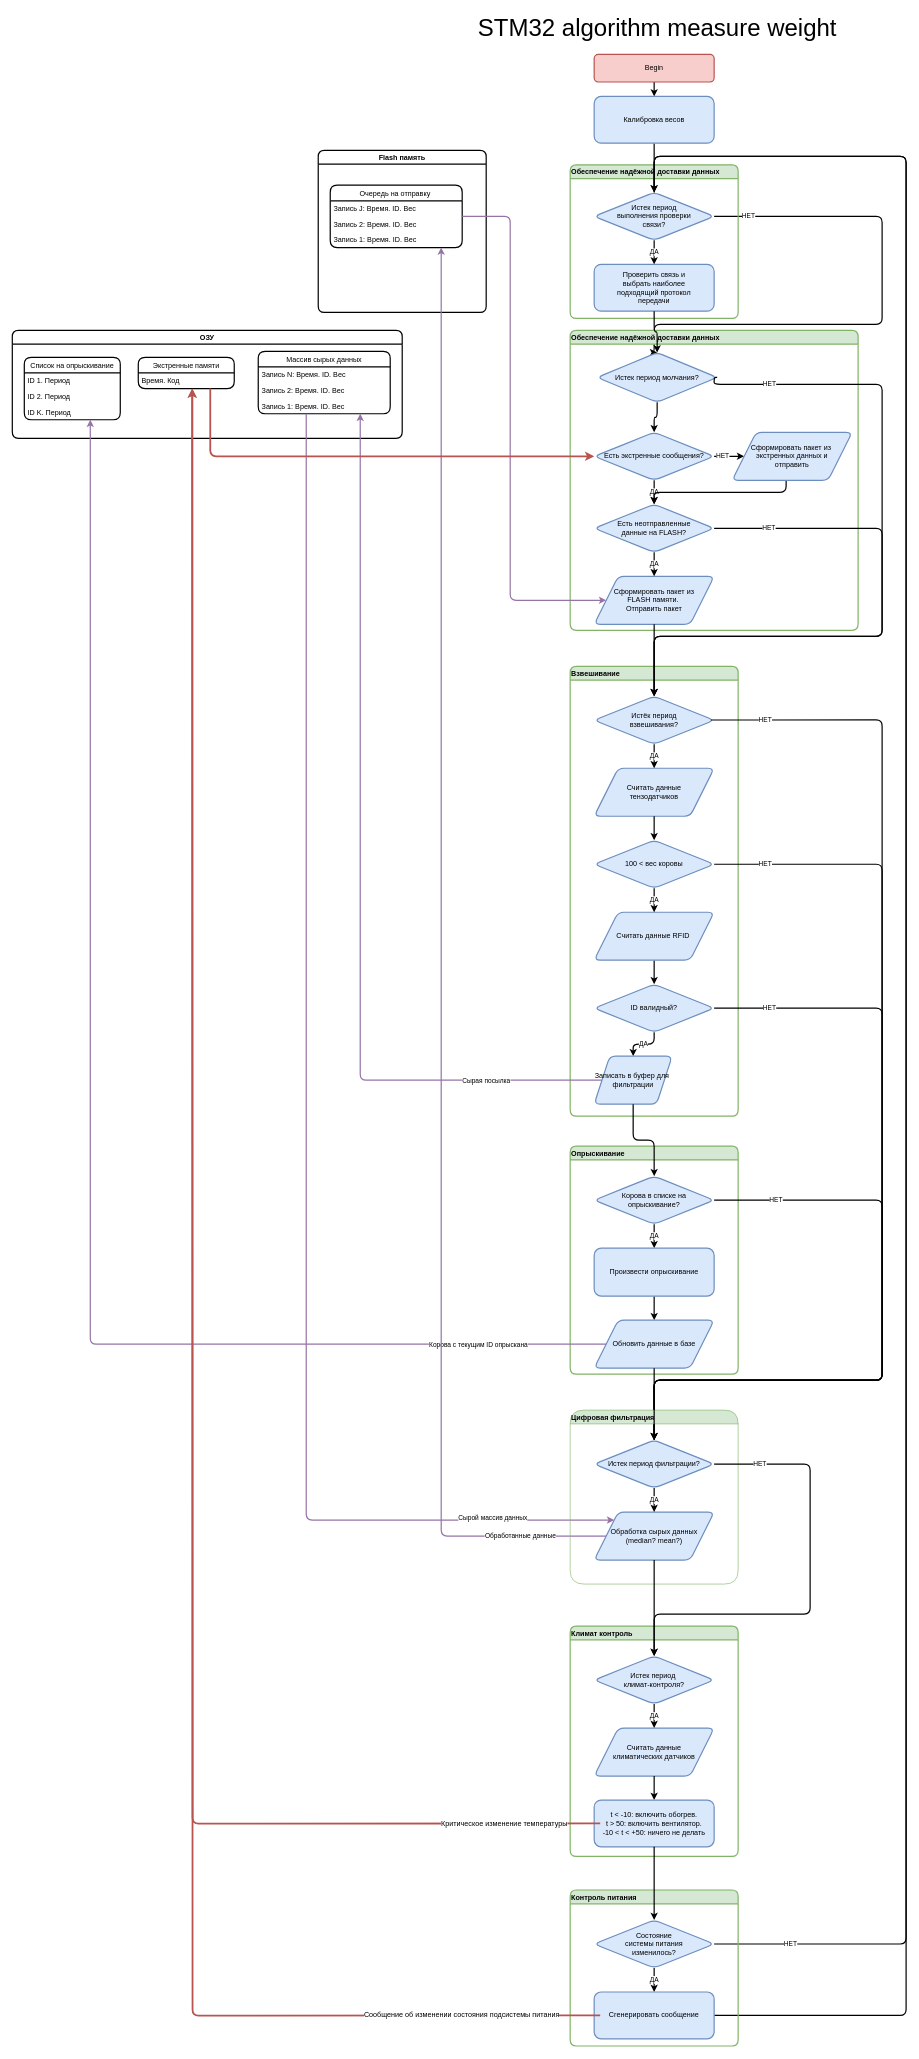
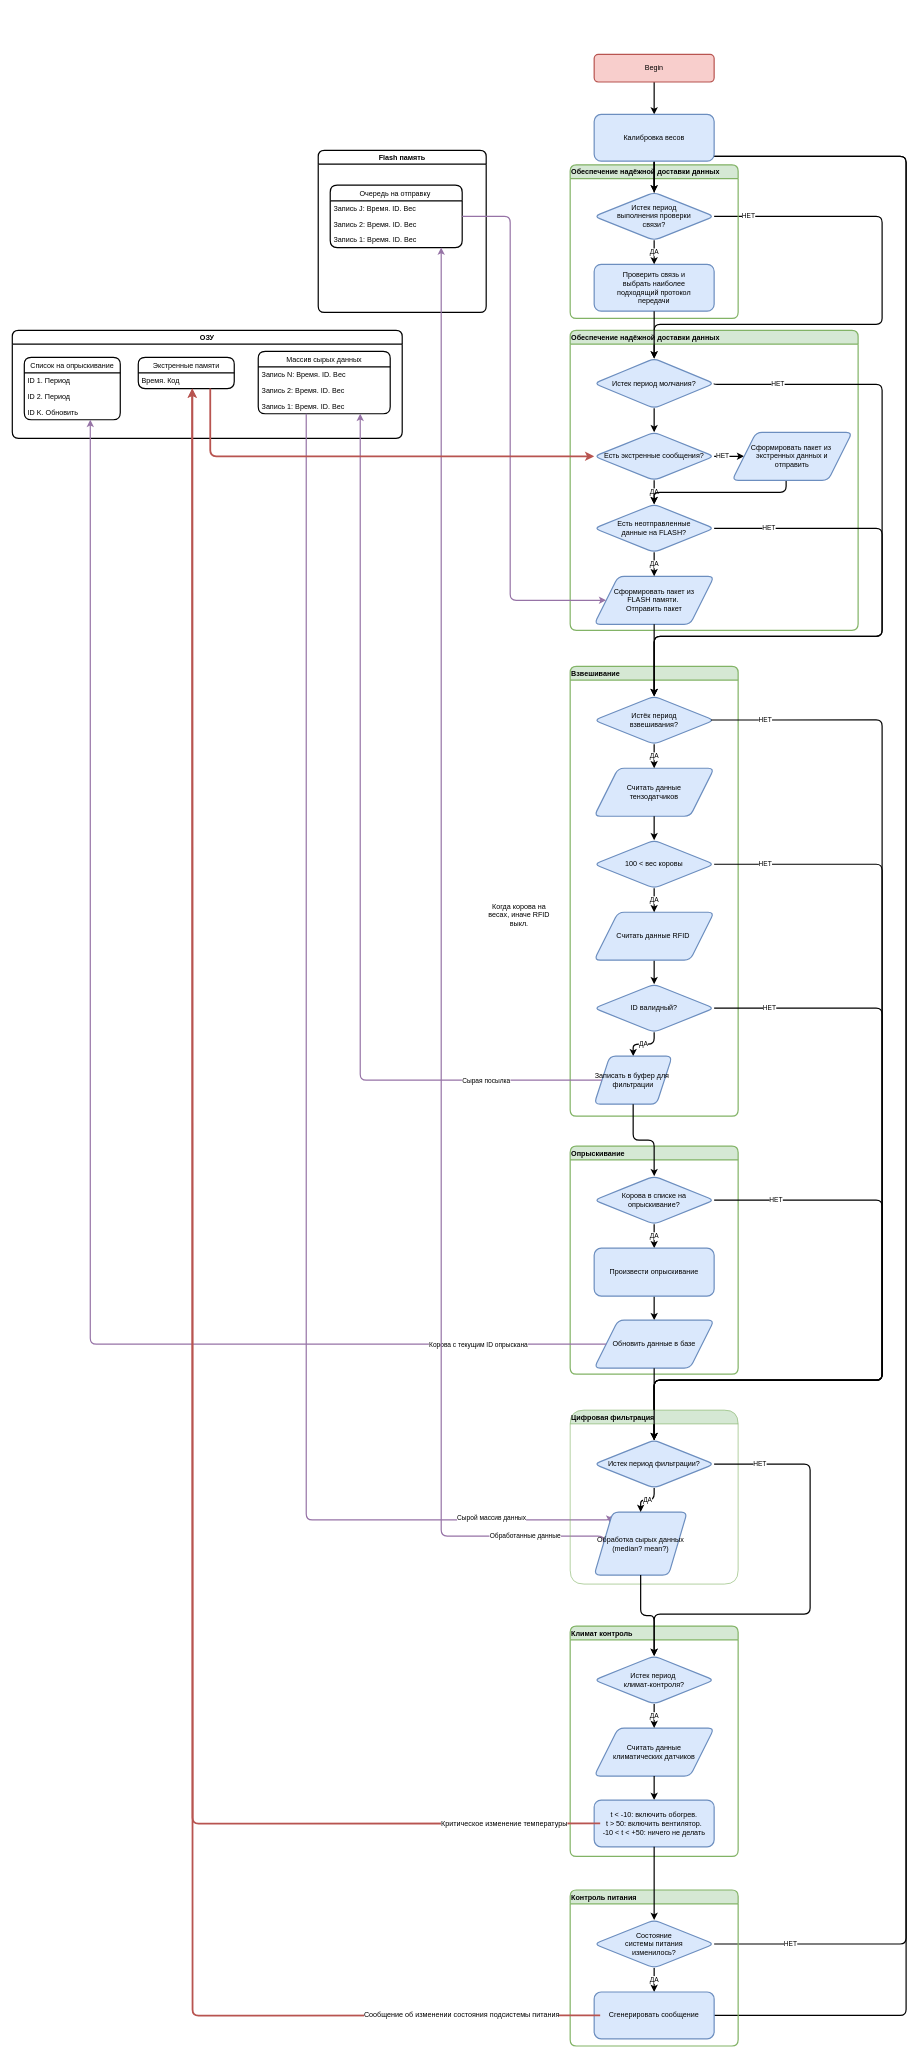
(657, 27) -> none
(654, 120) -> (654, 138)
(657, 377) -> (654, 383)
(49, 412) -> (53, 412)
none -> (519, 915)
(654, 1536) -> (641, 1544)
